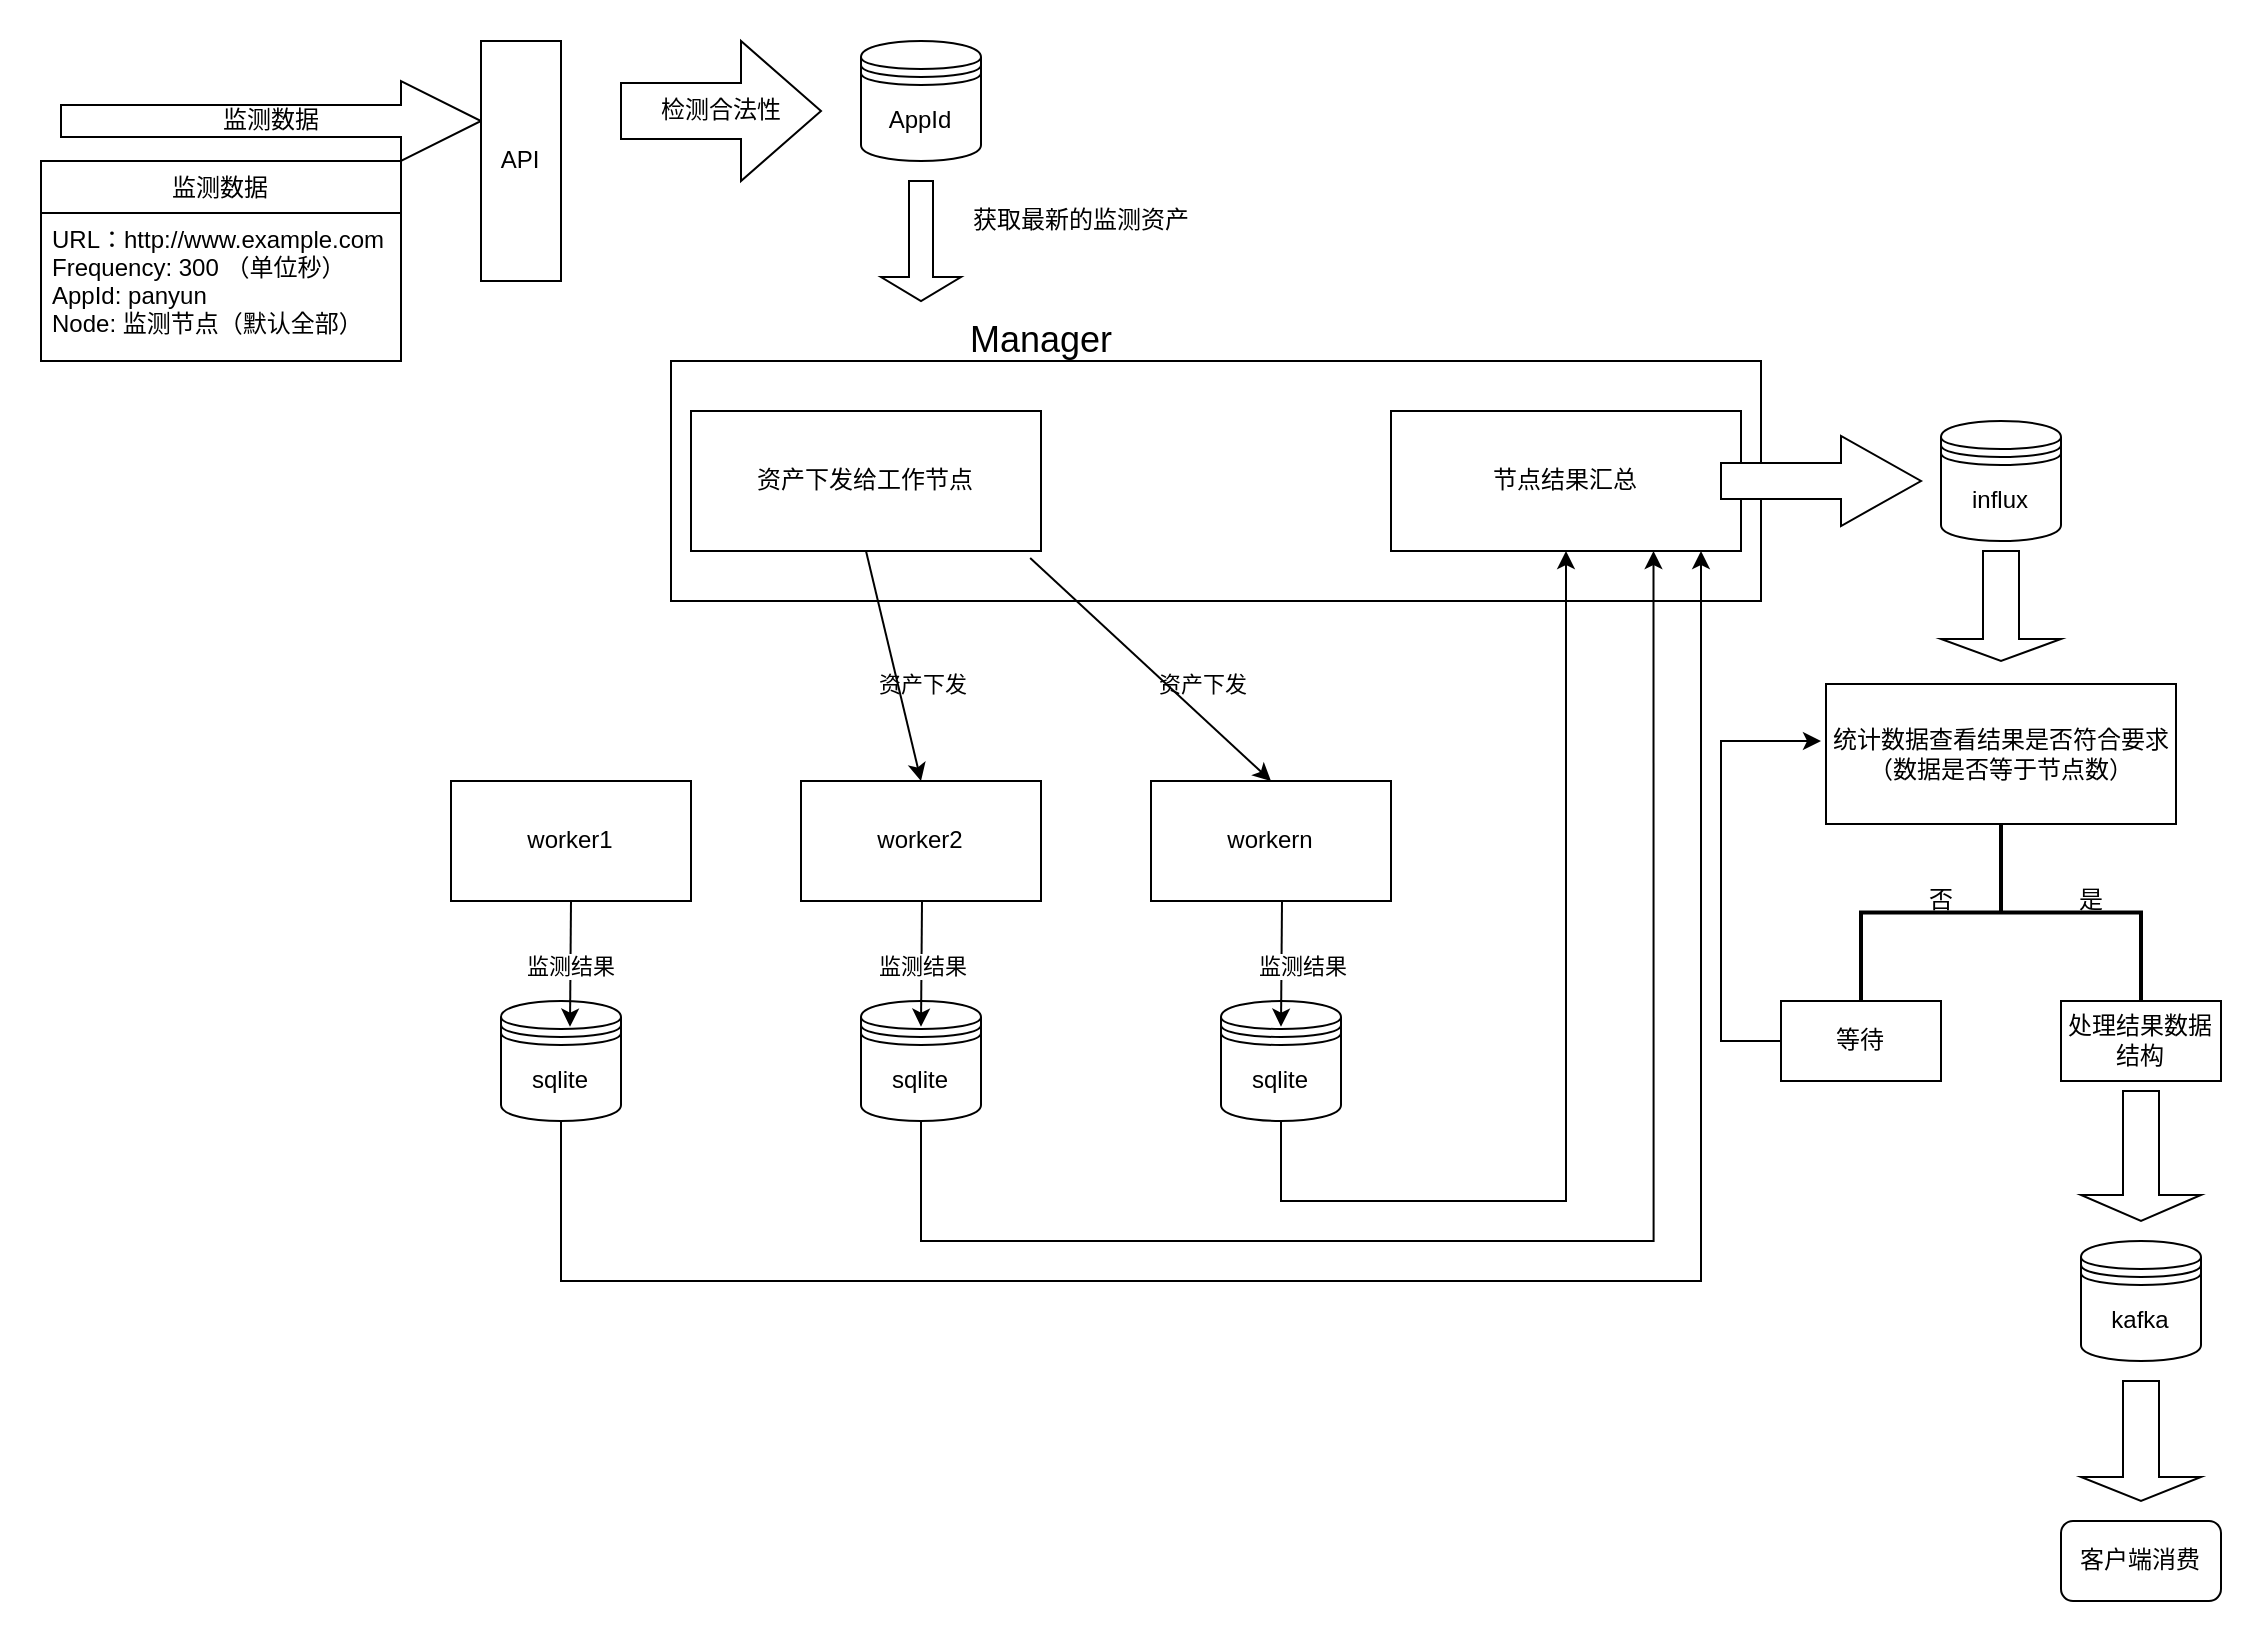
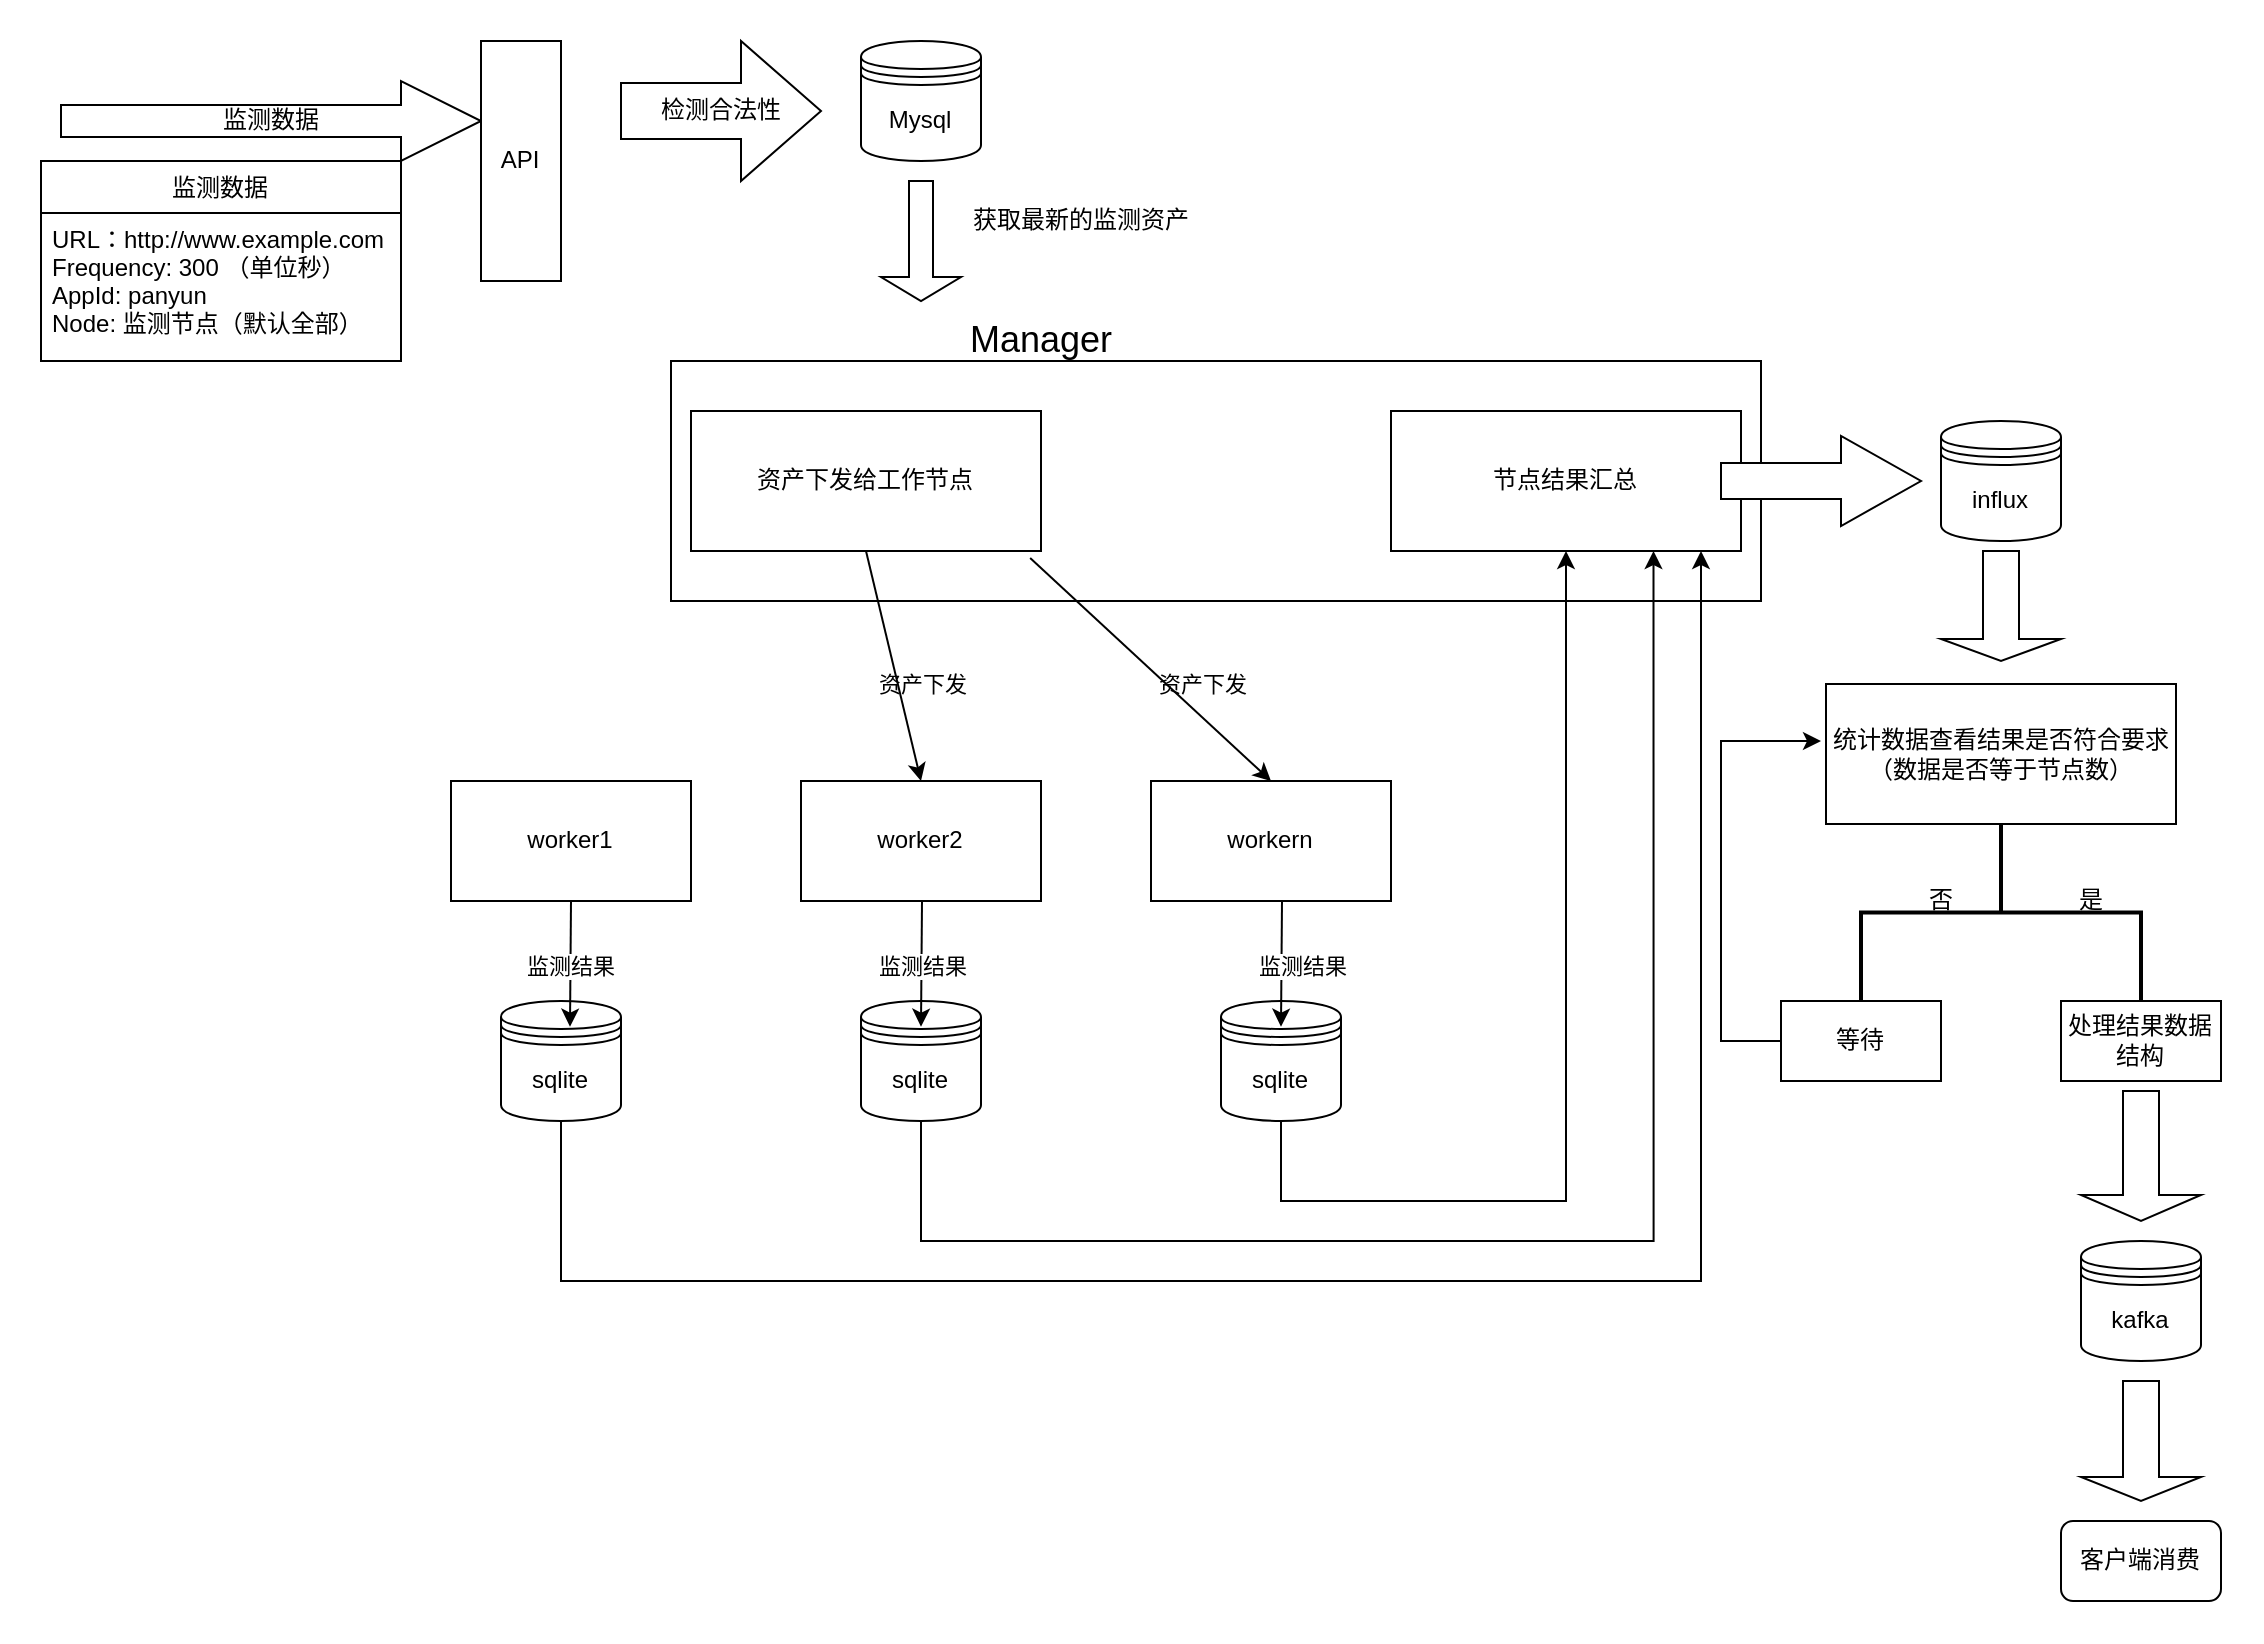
(921, 121) -> (921, 121)
